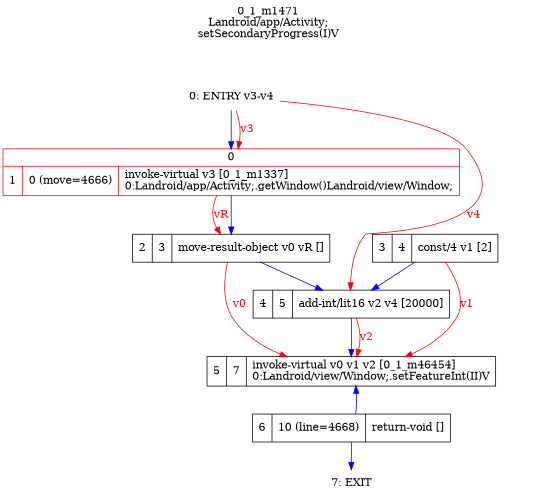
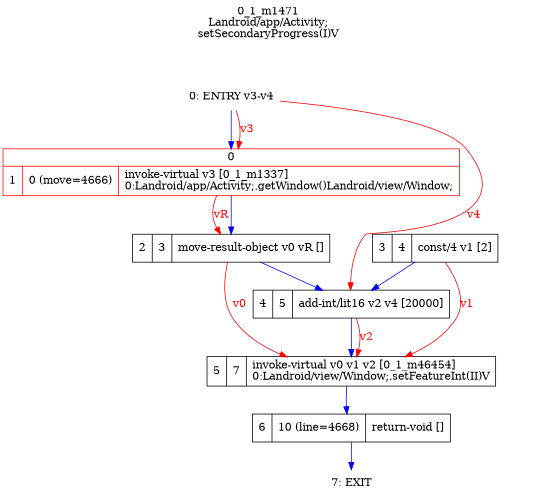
(356, 404) -> (346, 396)
